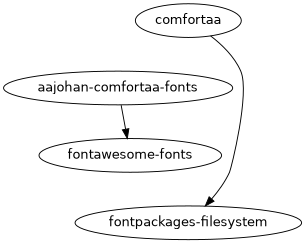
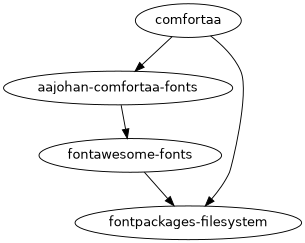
none -> (157, 51)
none -> (156, 185)
